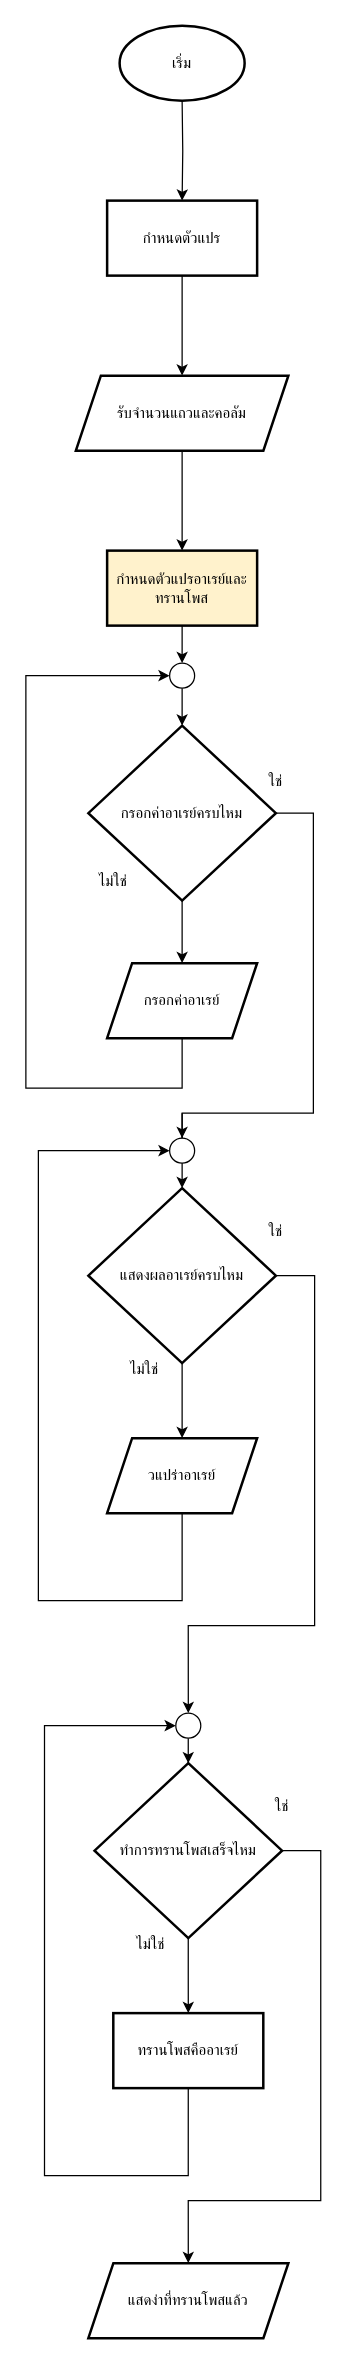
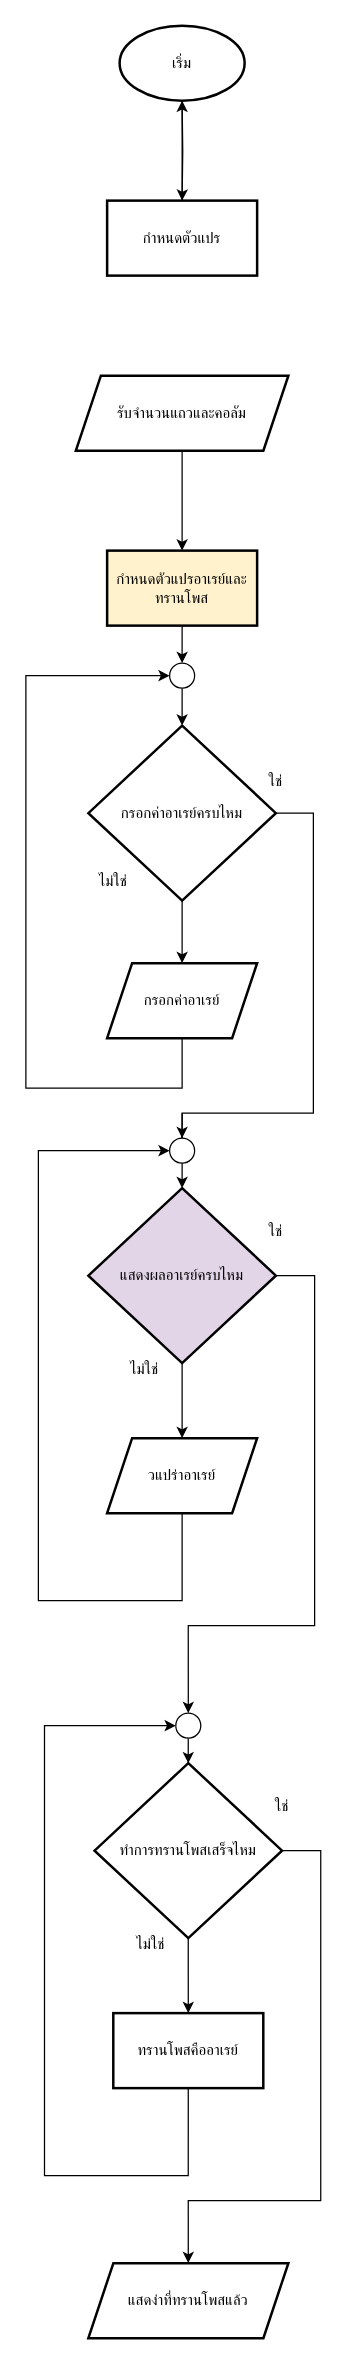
(182, 322) -> (182, 197)
(182, 1276) -> (182, 1276)
